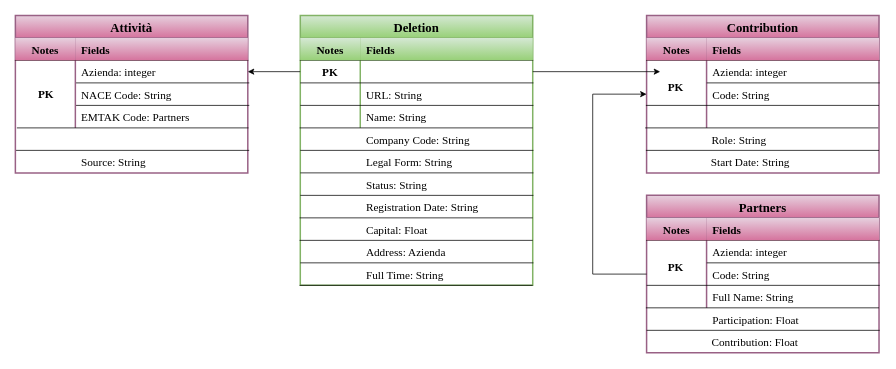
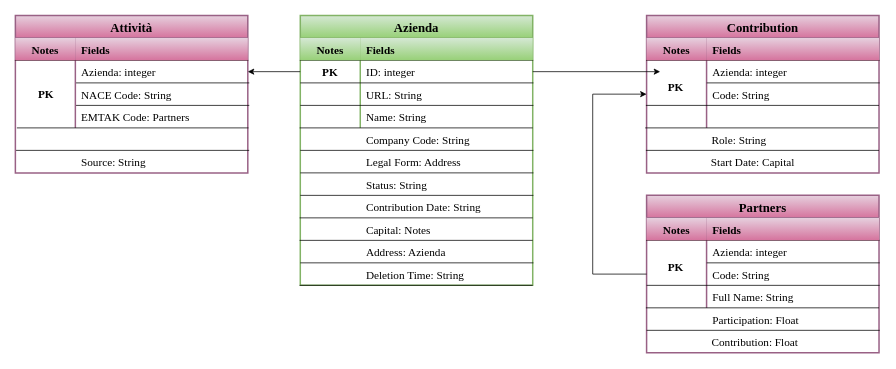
(416, 28) -> (416, 28)
none -> (447, 72)
(415, 162) -> (420, 162)
(762, 162) -> (764, 162)
(436, 207) -> (436, 207)
(403, 230) -> (404, 230)
(409, 275) -> (422, 275)
